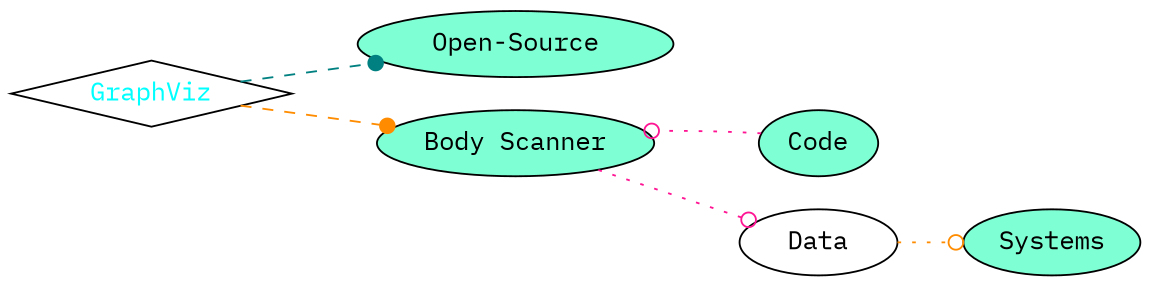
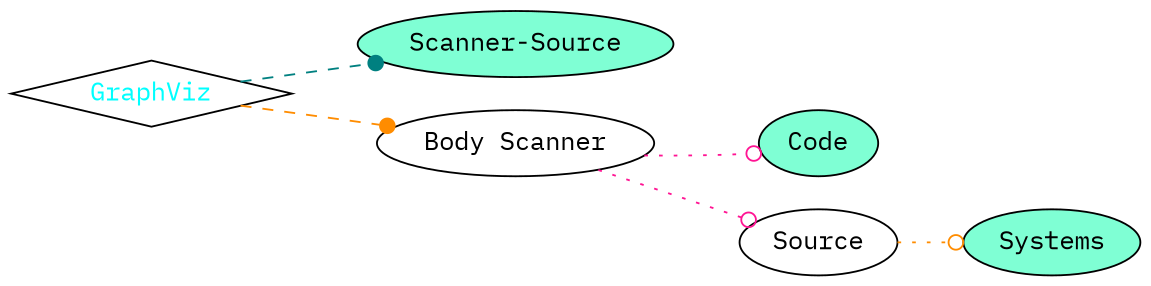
(516, 44) -> (516, 44)
(710, 131) -> (695, 155)
(516, 143) -> (516, 143)
(819, 242) -> (819, 242)
